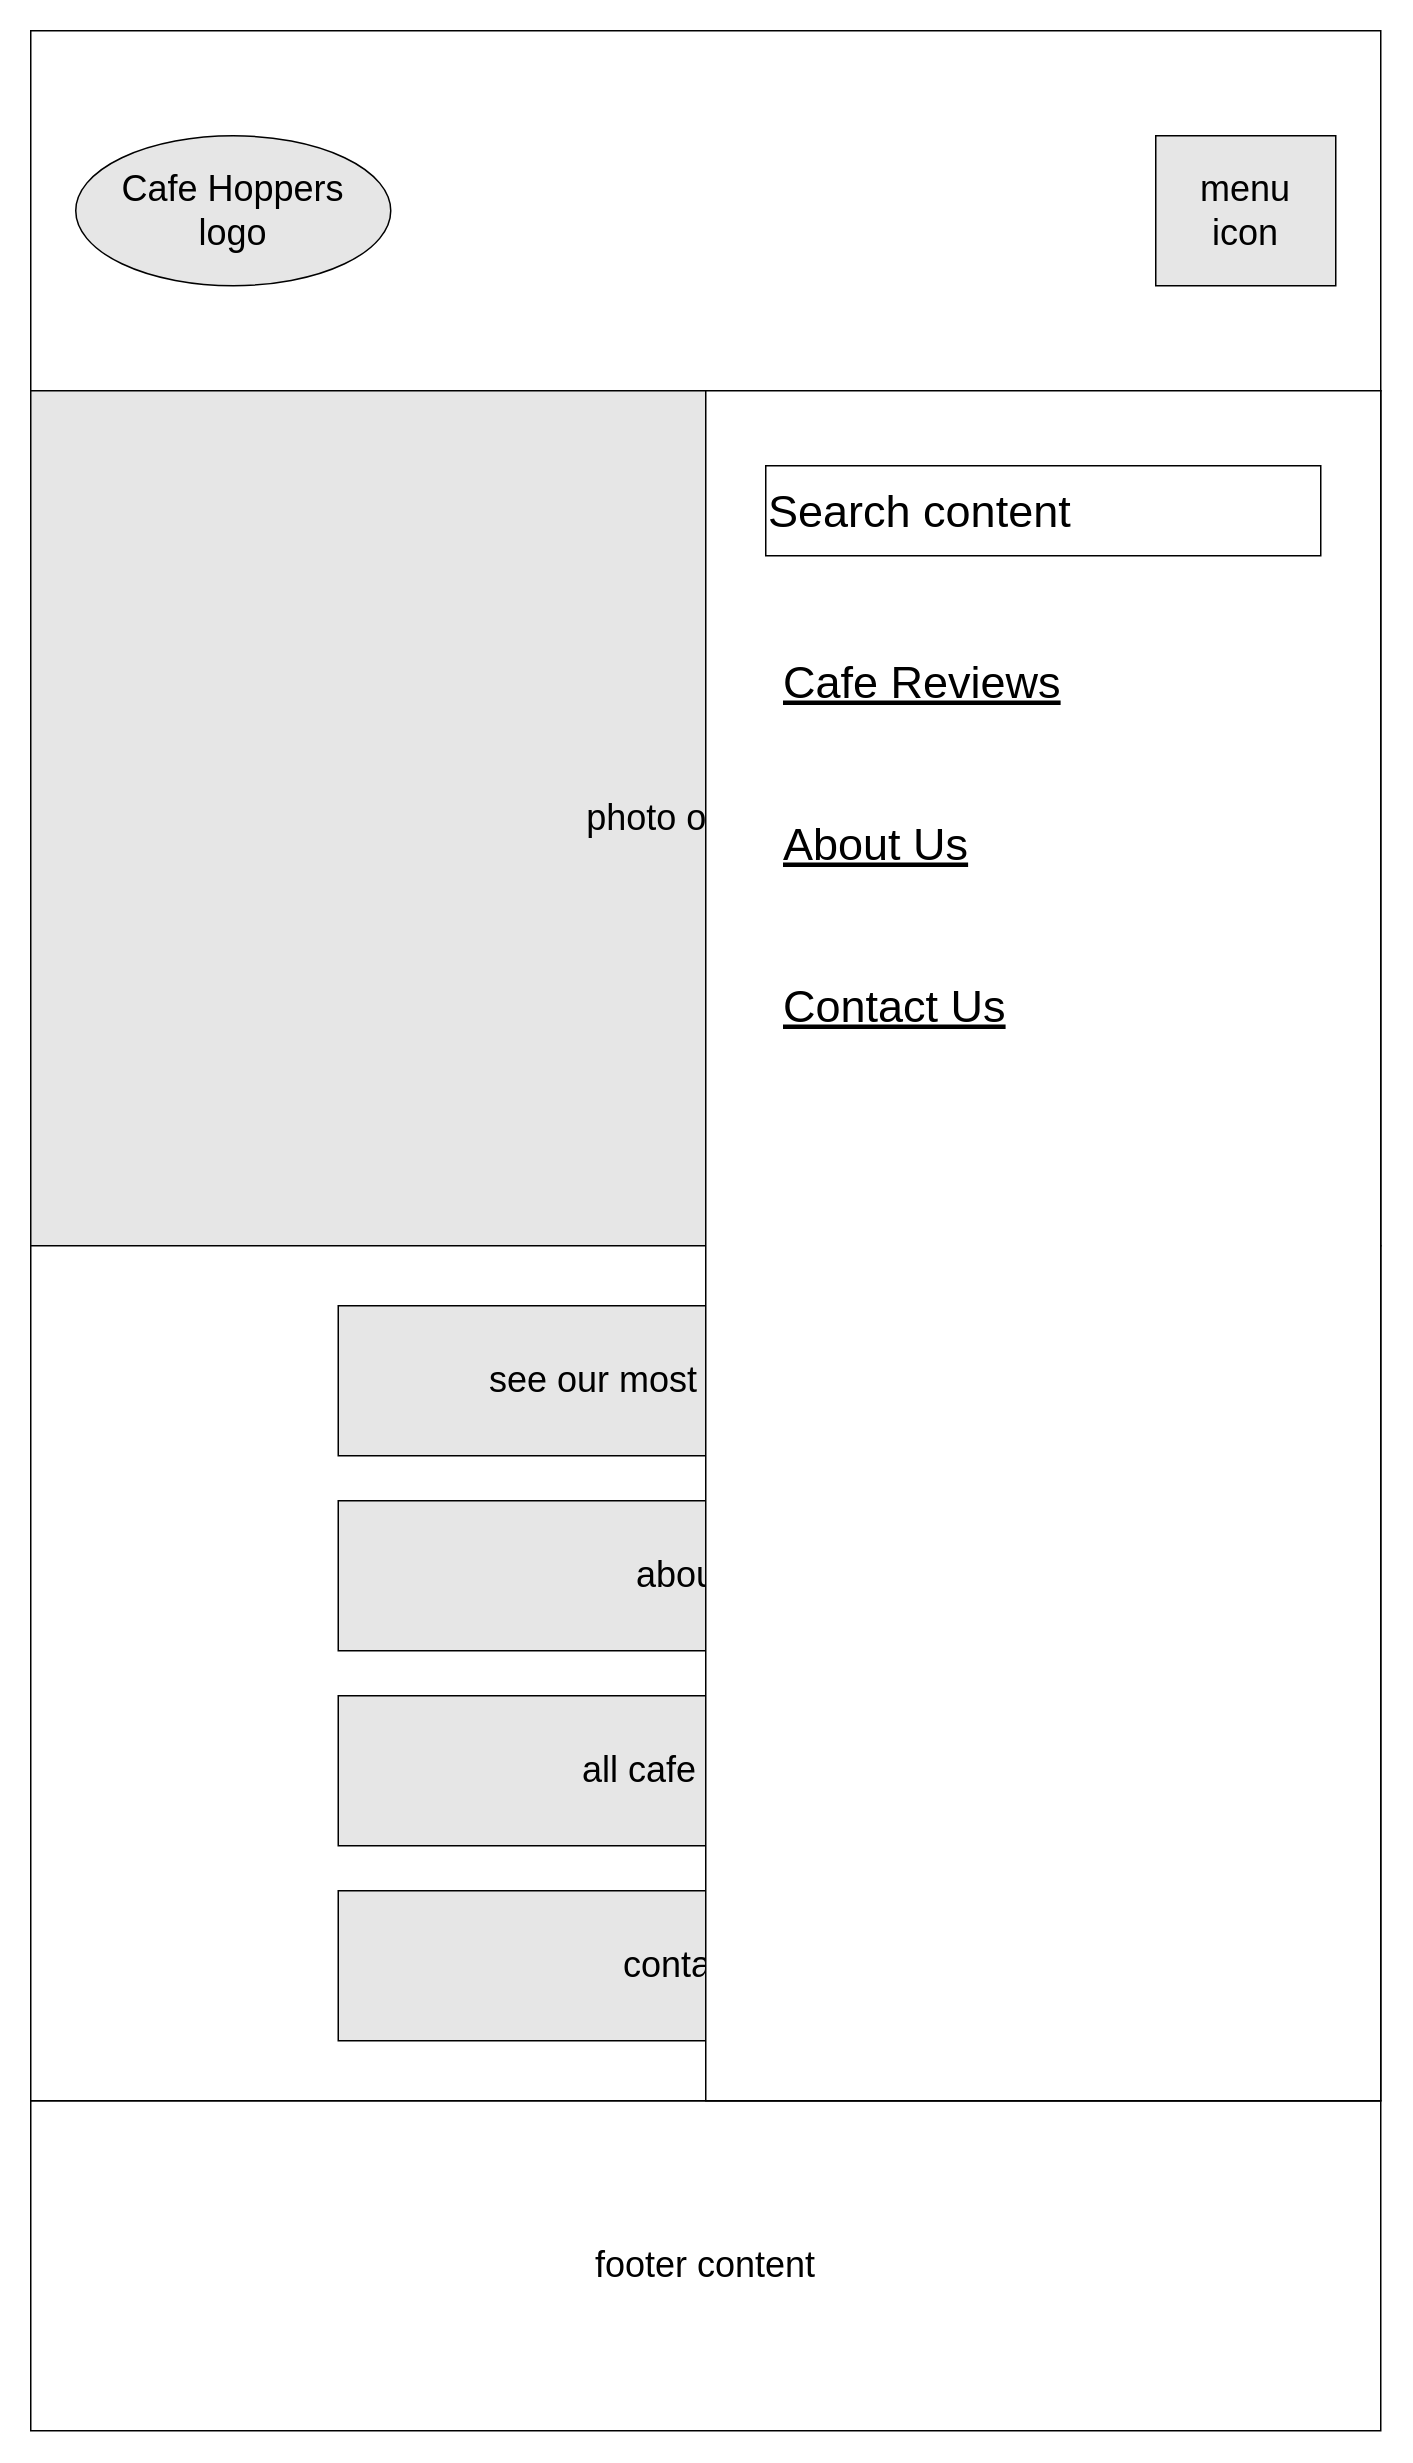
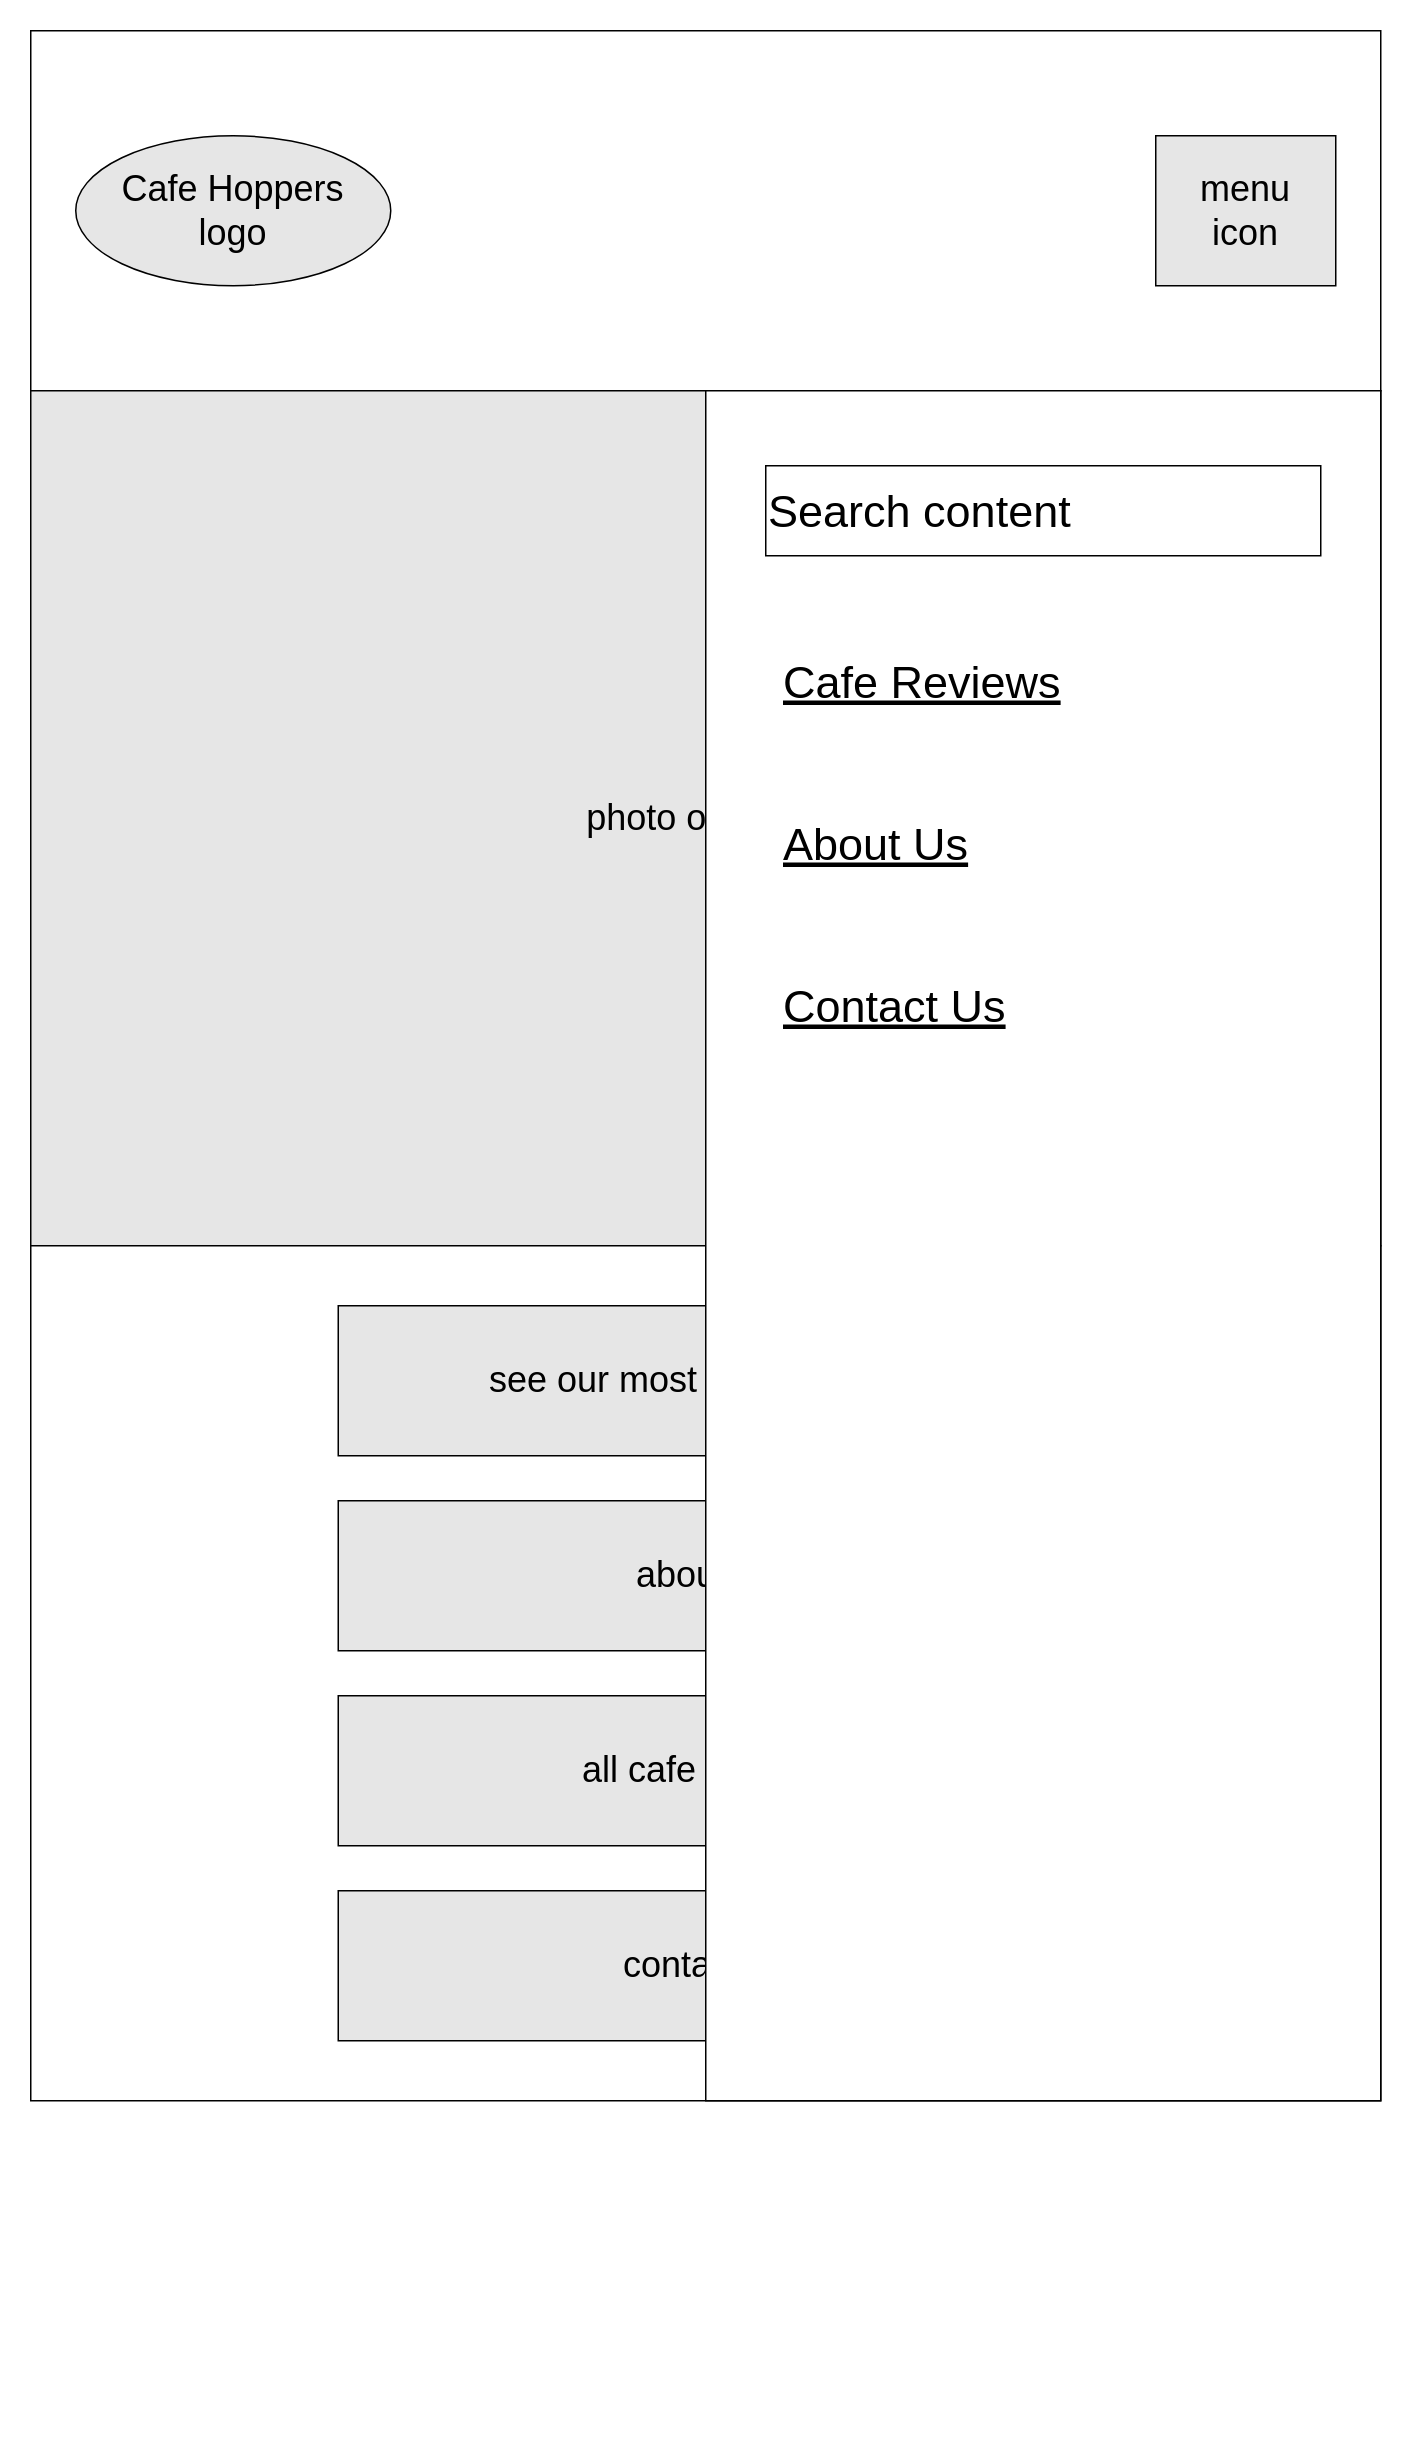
(706, 2266) -> none
